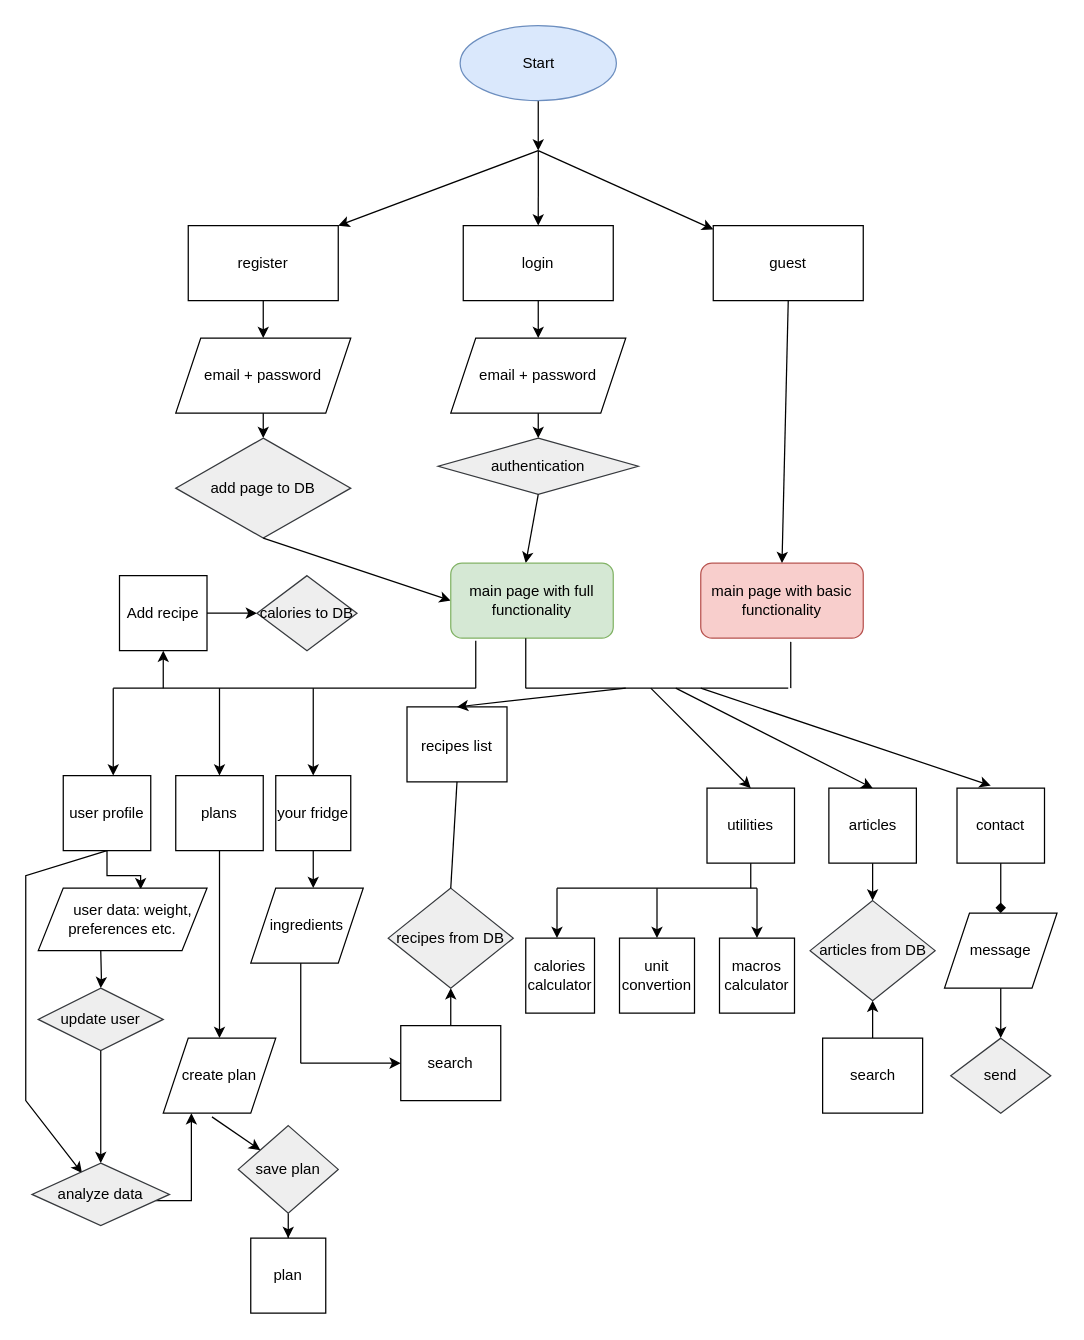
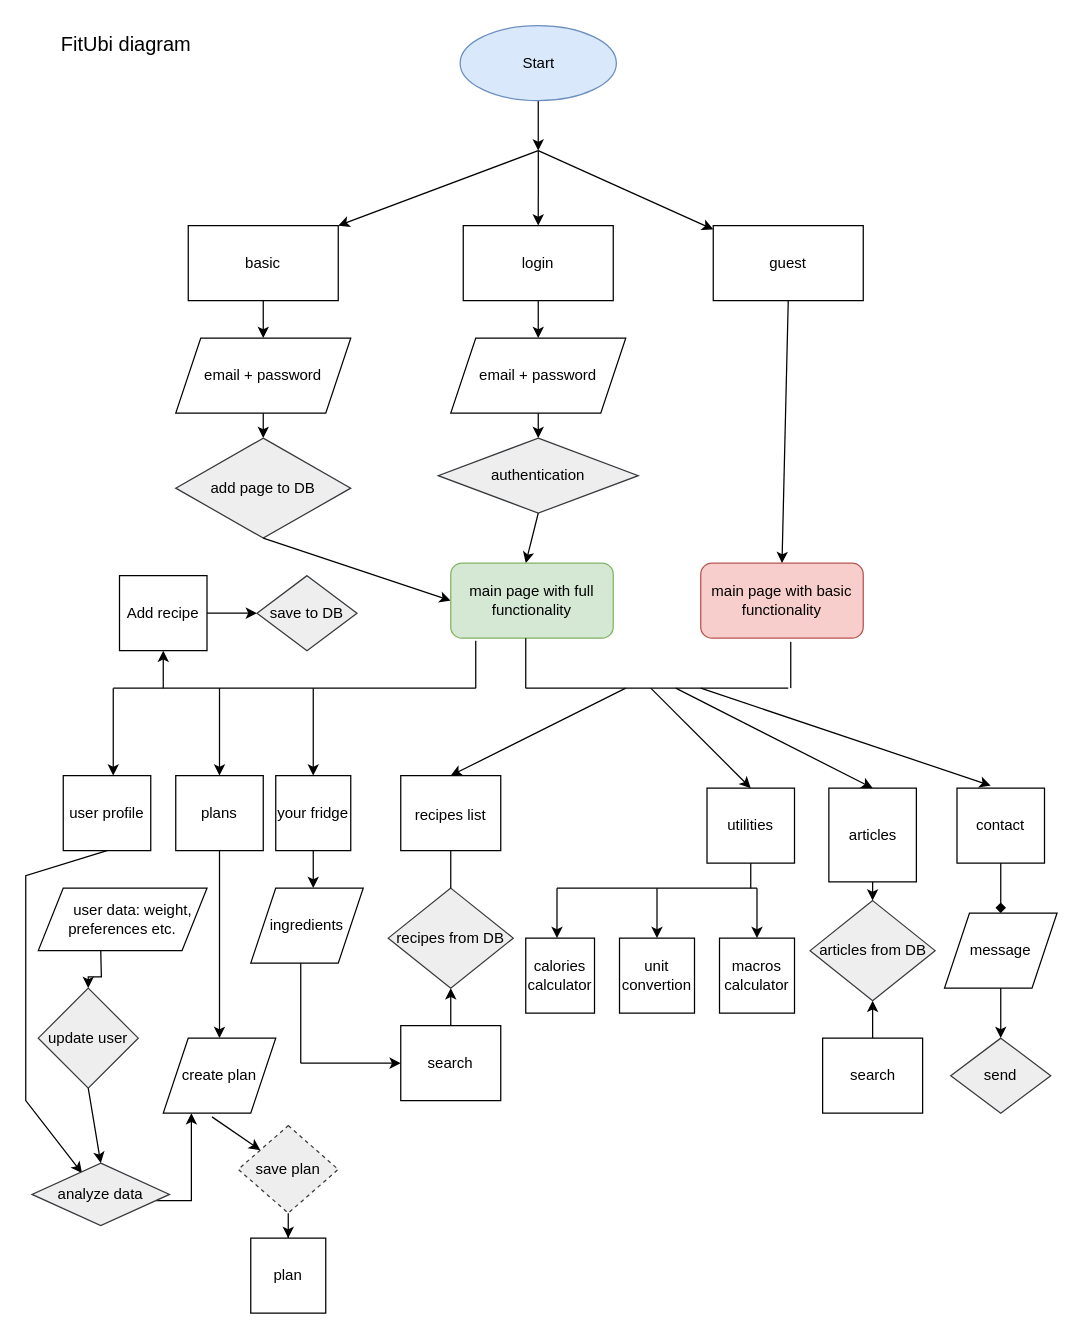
none -> (126, 44)
(263, 263) -> (263, 263)
(538, 466) -> (538, 476)
(307, 613) -> (307, 613)
(457, 744) -> (451, 813)
(873, 826) -> (873, 835)
(114, 876) -> none
(101, 1019) -> (88, 1038)
(288, 1169) -> (288, 1169)
